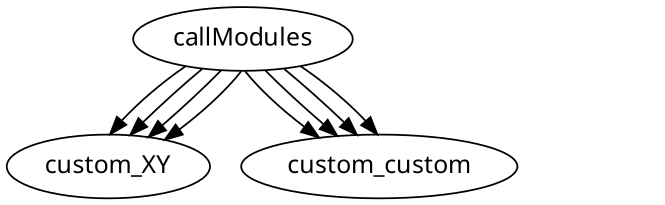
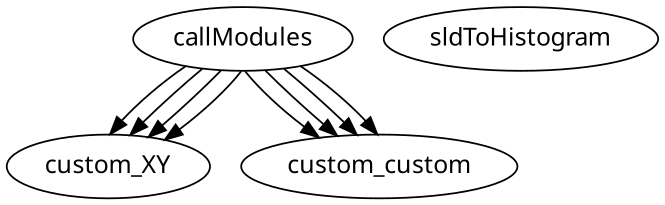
none -> (521, 39)
